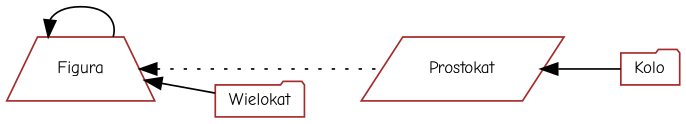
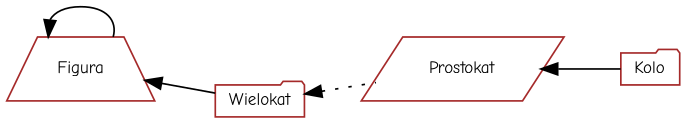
(271, 69) -> (349, 87)
